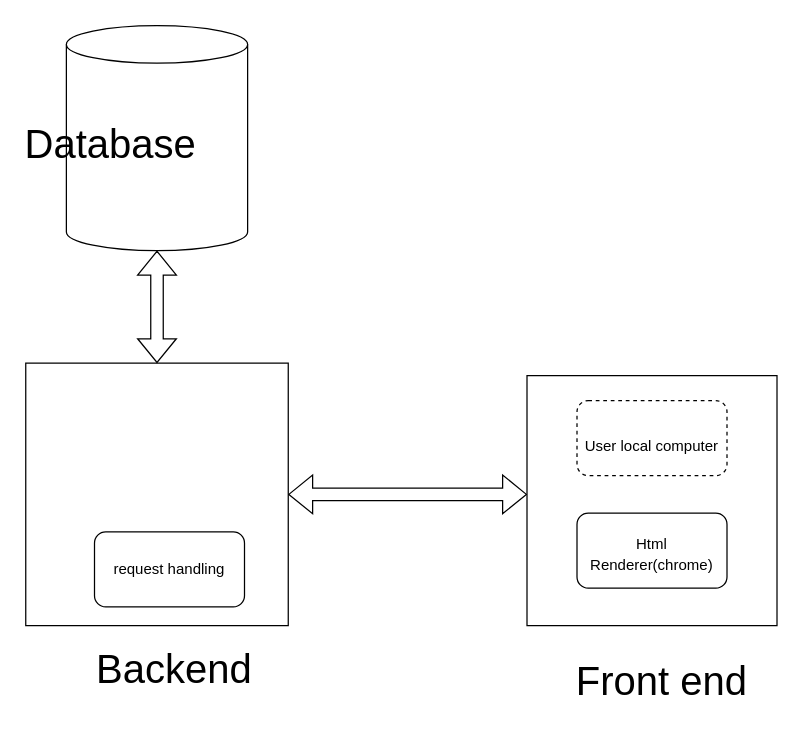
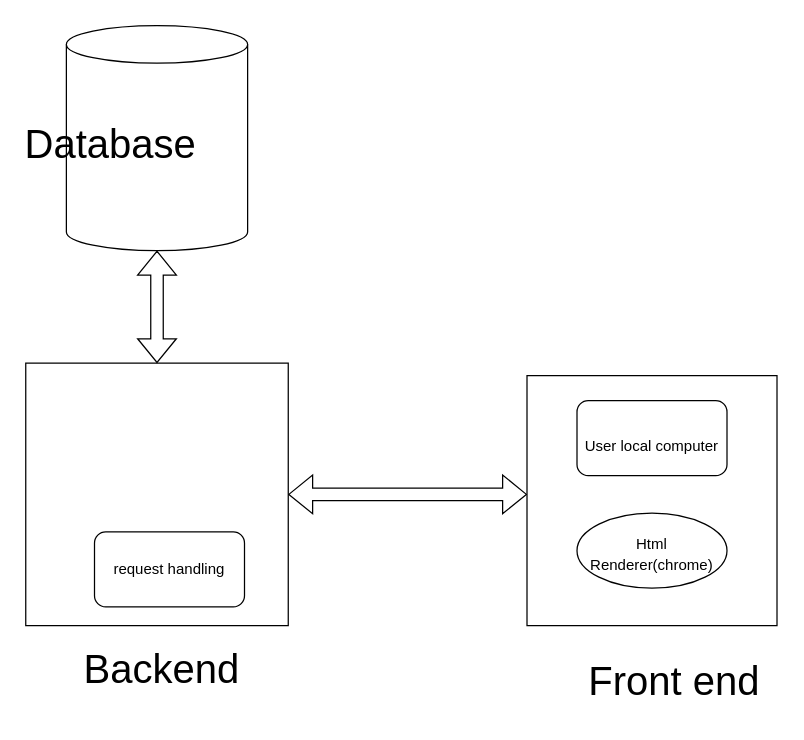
(652, 438) -> (652, 438)
(652, 551) -> (652, 551)
(174, 669) -> (162, 669)
(662, 682) -> (674, 682)
